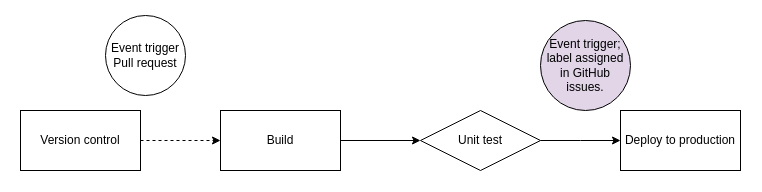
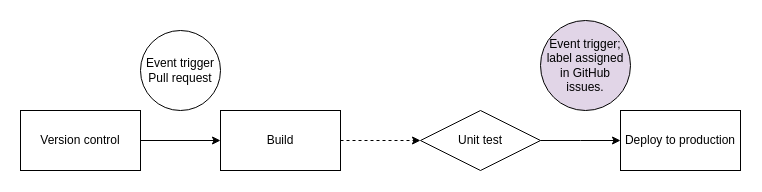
(146, 56) -> (181, 71)
(178, 141) -> (178, 141)
(378, 141) -> (378, 141)
